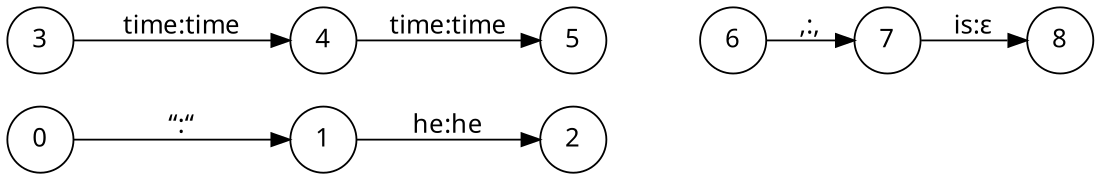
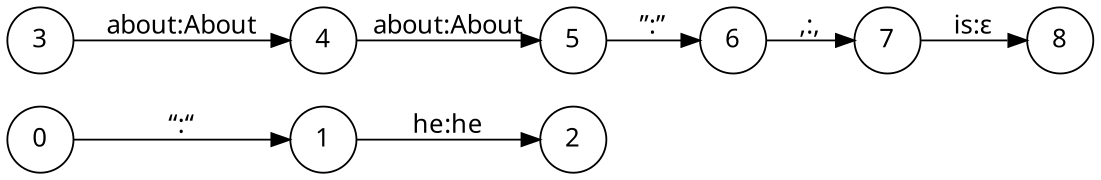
(182, 27) -> (182, 27)
(448, 27) -> (448, 27)
none -> (644, 40)
